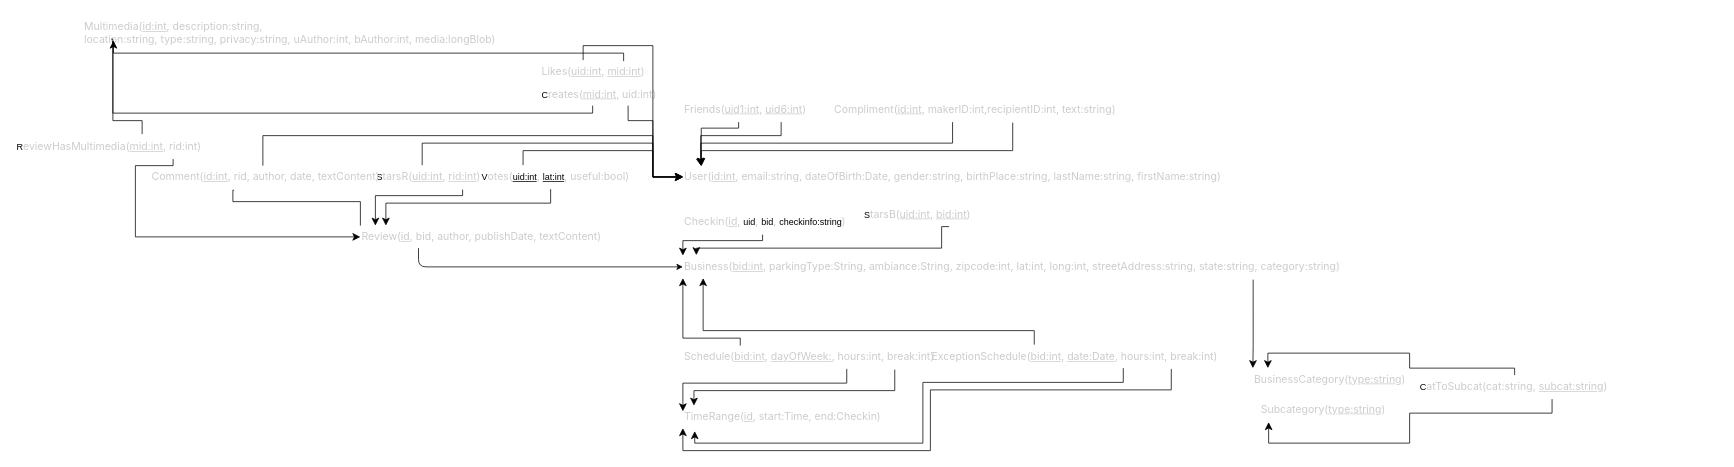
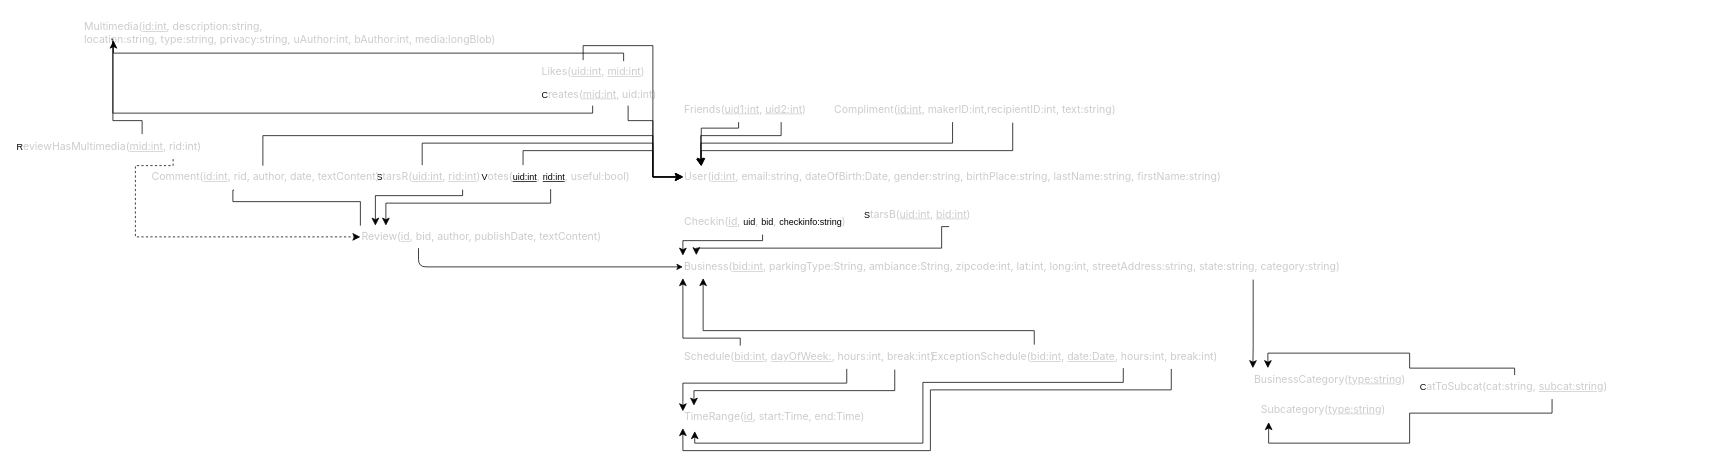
(743, 109) -> (743, 109)
(559, 177) -> (559, 177)
(188, 237) -> (188, 237)
(771, 416) -> (763, 416)
